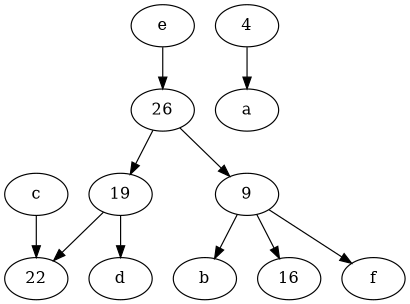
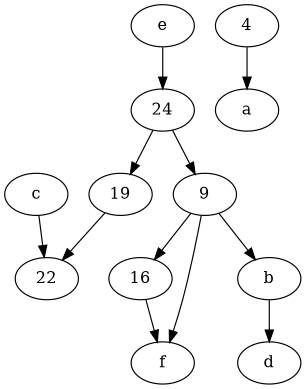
(163, 110) -> (163, 110)
(121, 231) -> (269, 315)
none -> (150, 315)
